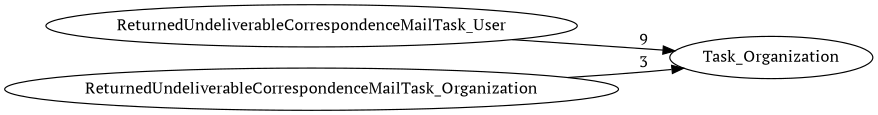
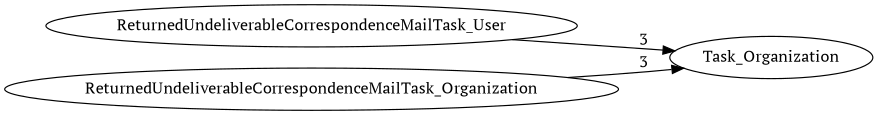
(644, 40) -> (644, 40)
